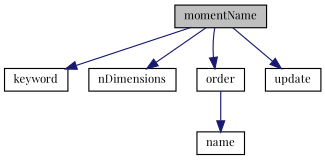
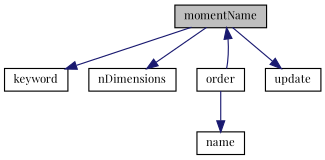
(213, 43) -> (228, 54)
